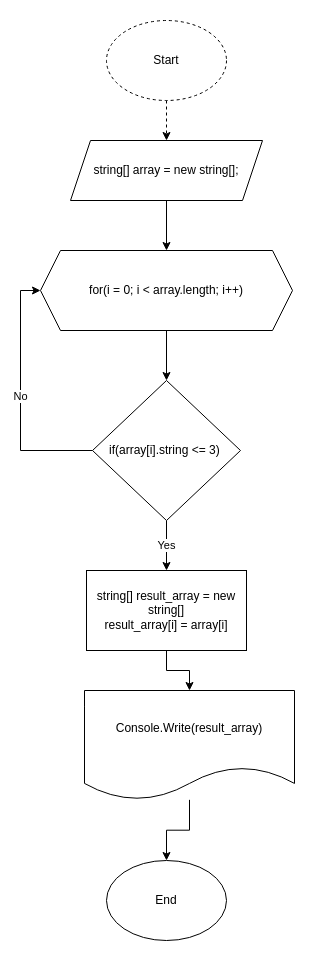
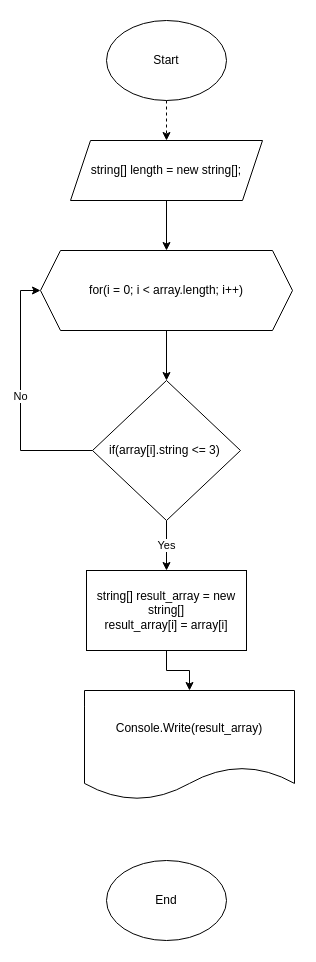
(167, 61) -> (167, 61)
(167, 171) -> (167, 171)
(182, 830) -> none
